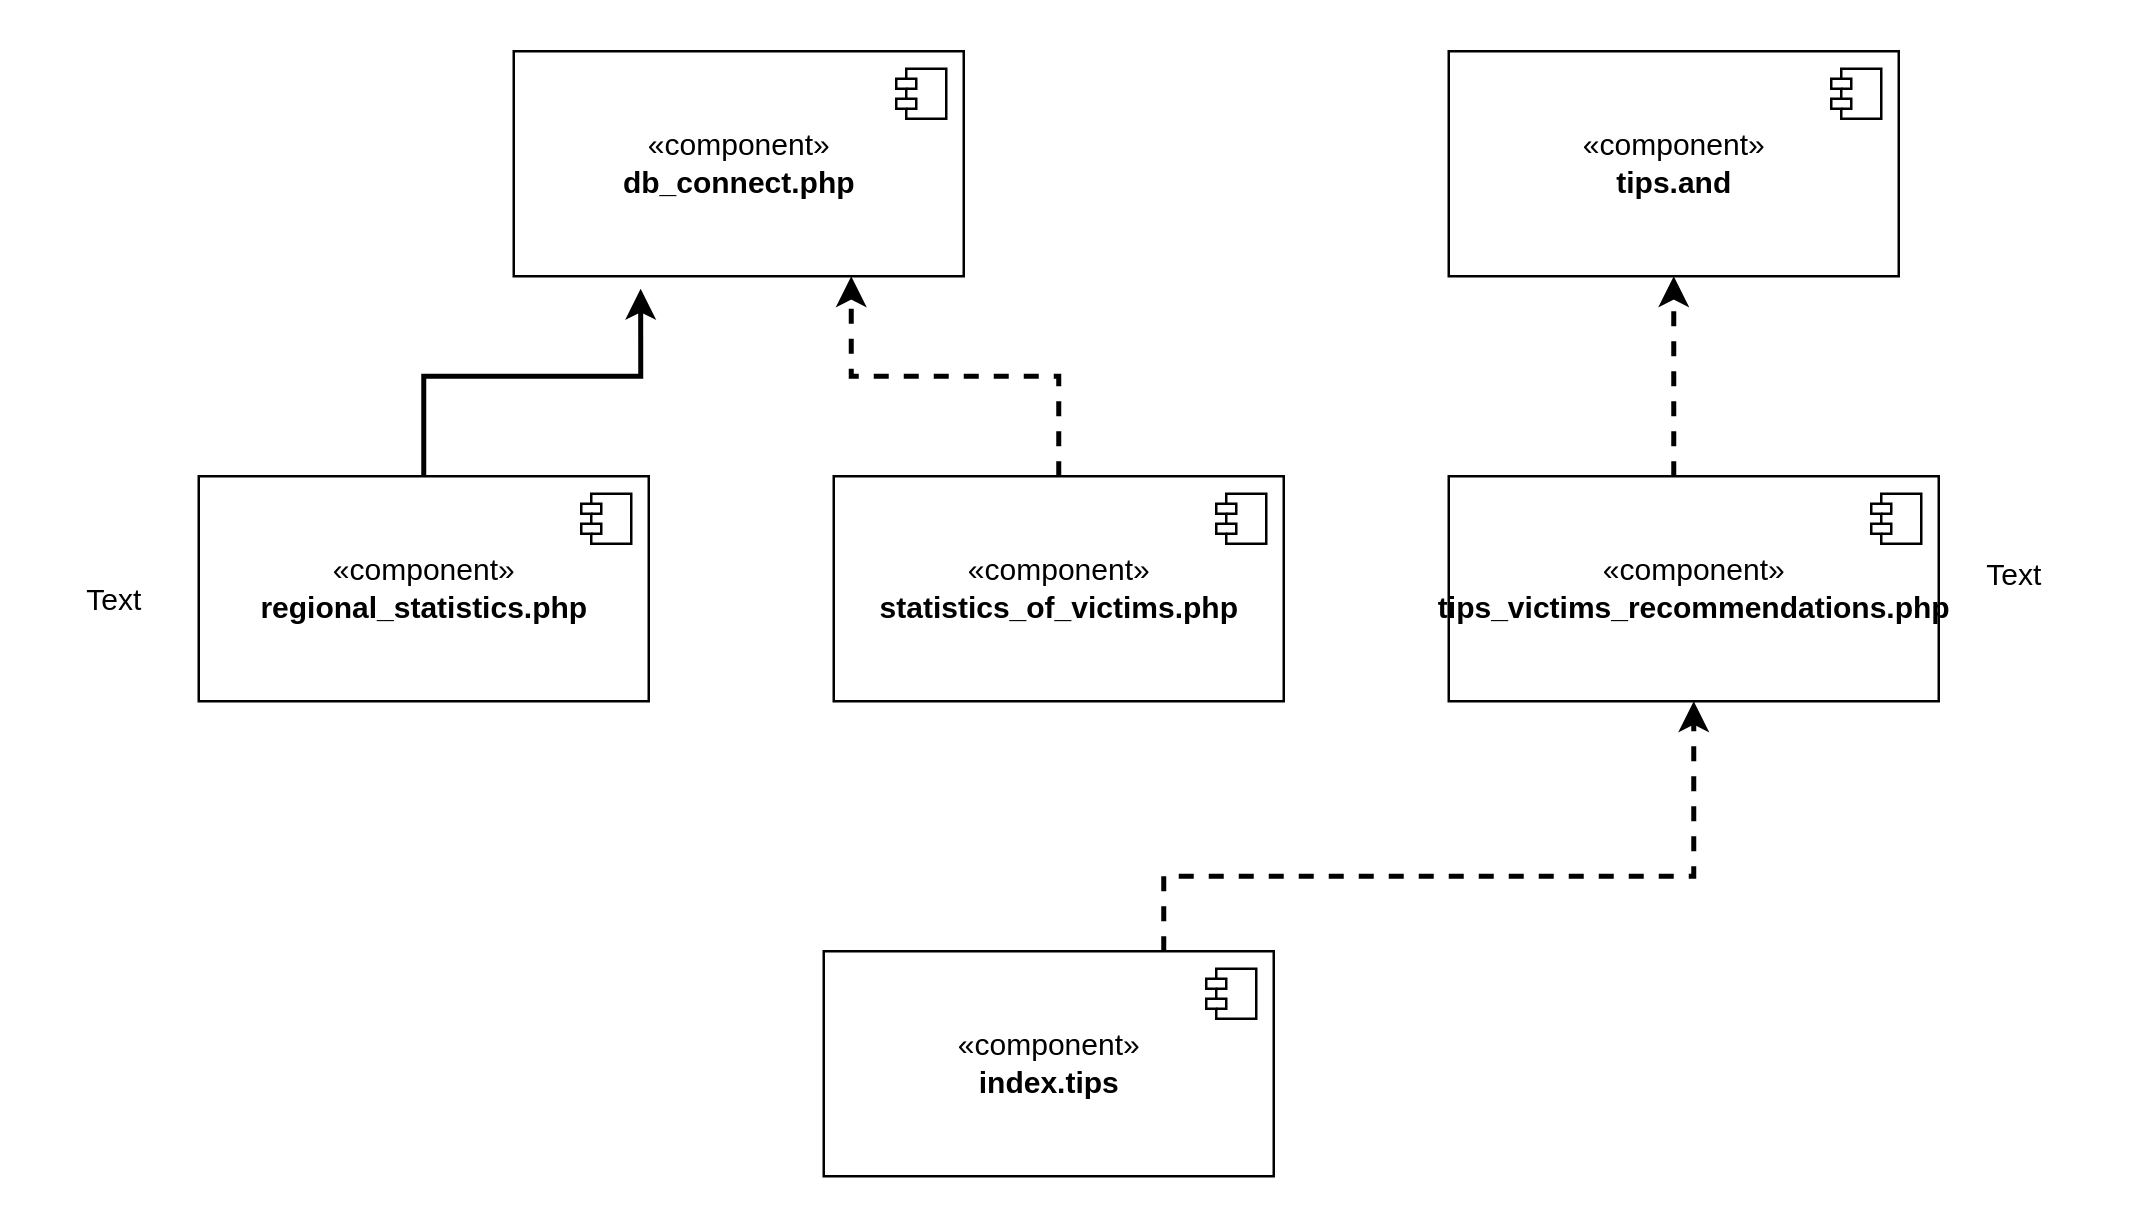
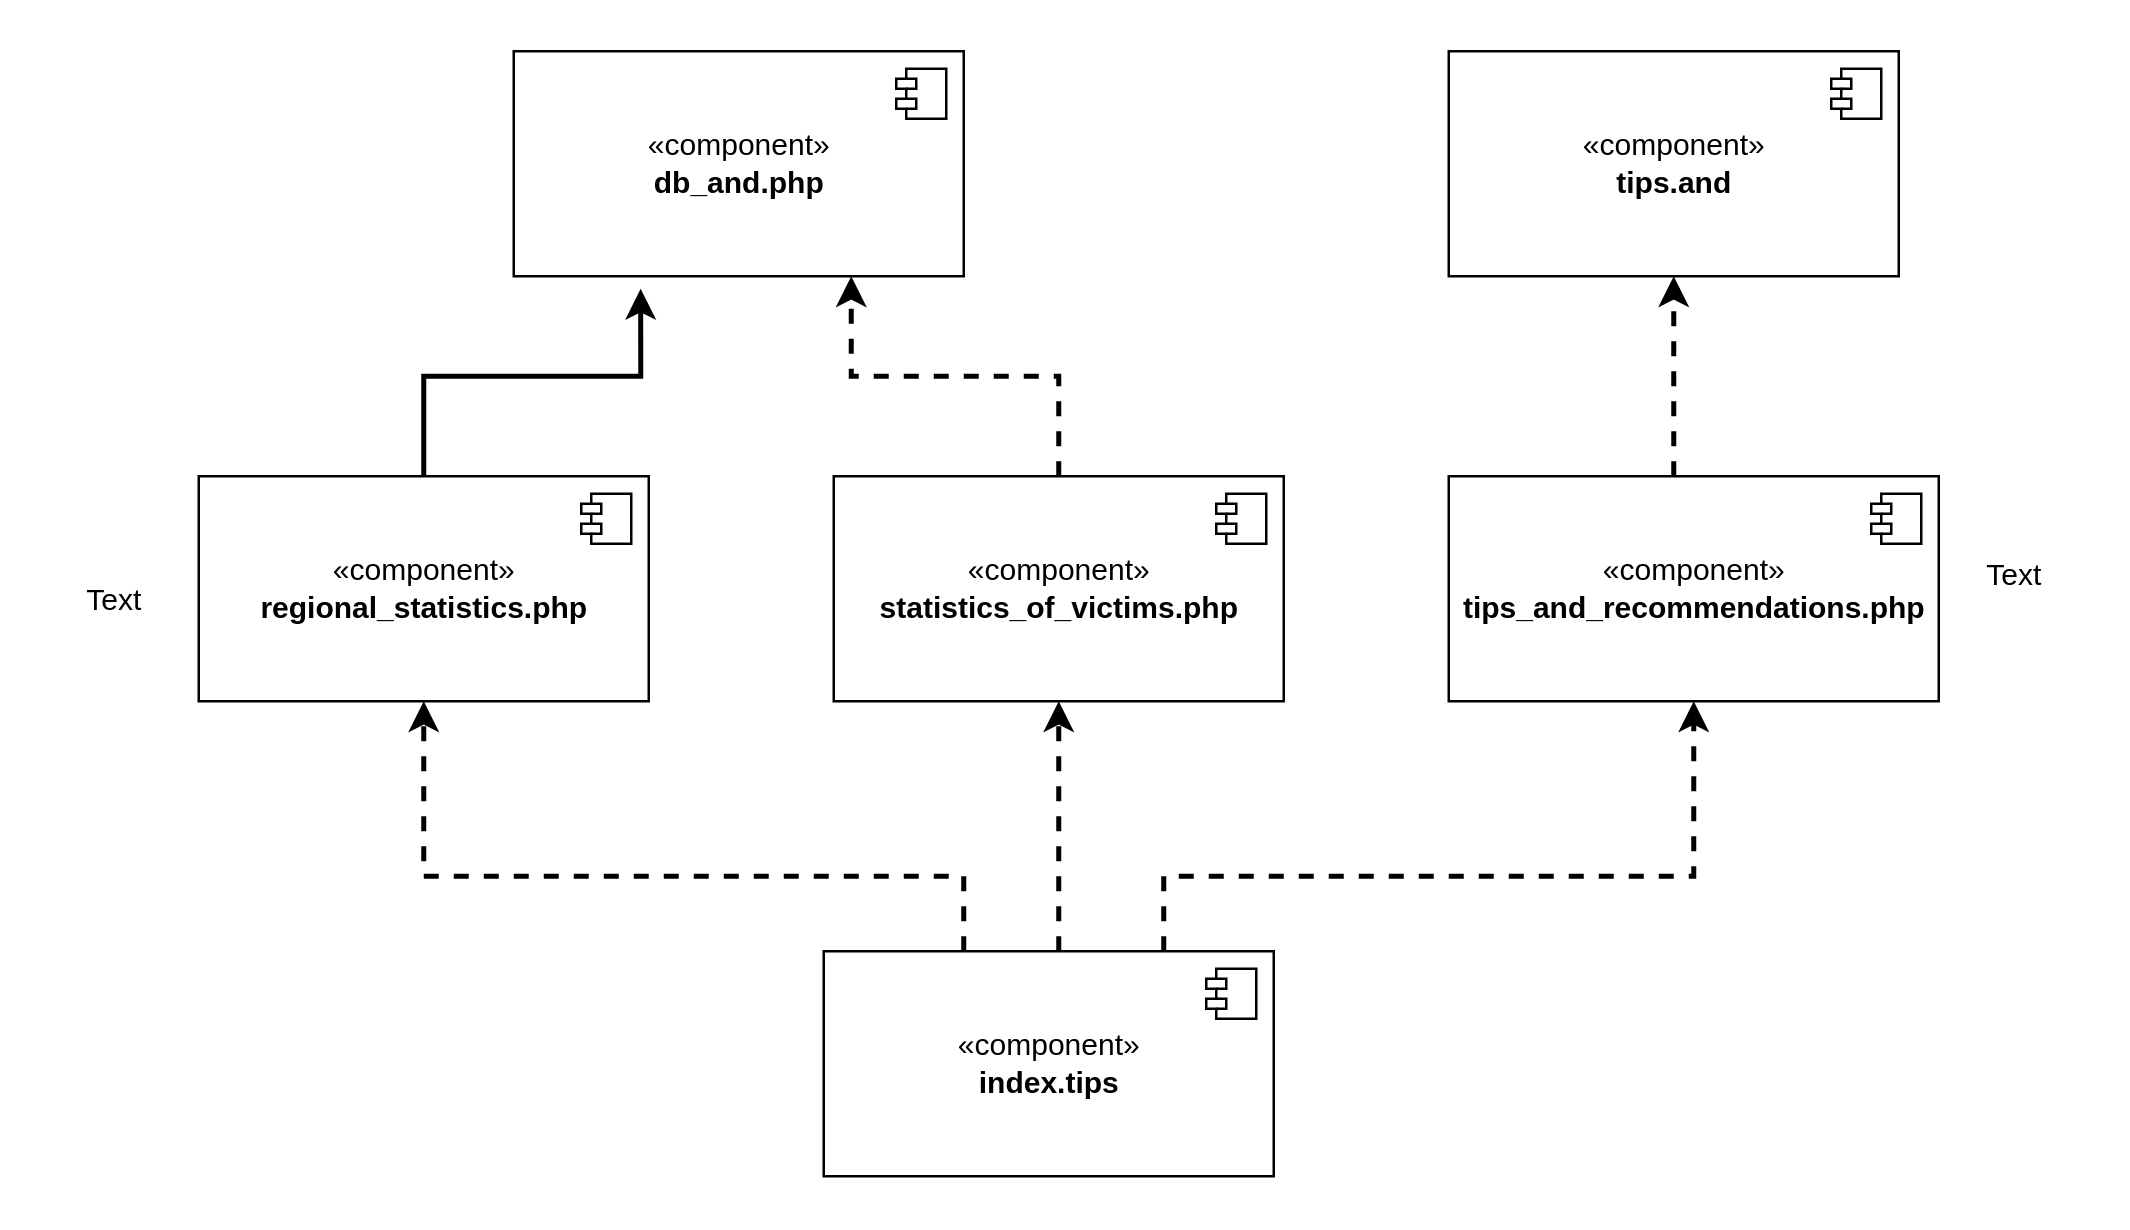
(740, 164) -> (740, 164)
(1695, 589) -> (1695, 589)
none -> (1059, 732)
none -> (964, 882)
